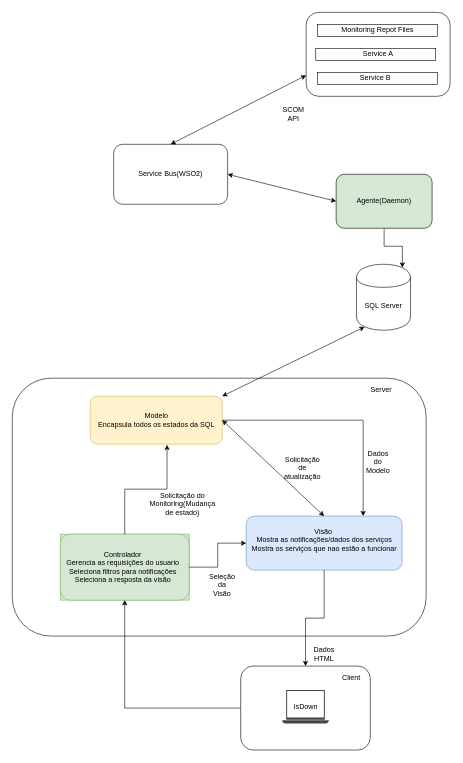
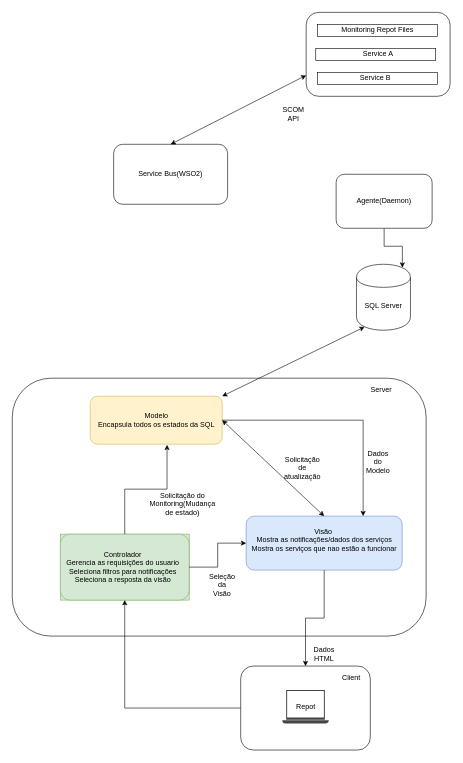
(282, 188) -> none
(384, 201) -> (384, 201)
(306, 707) -> (306, 707)
